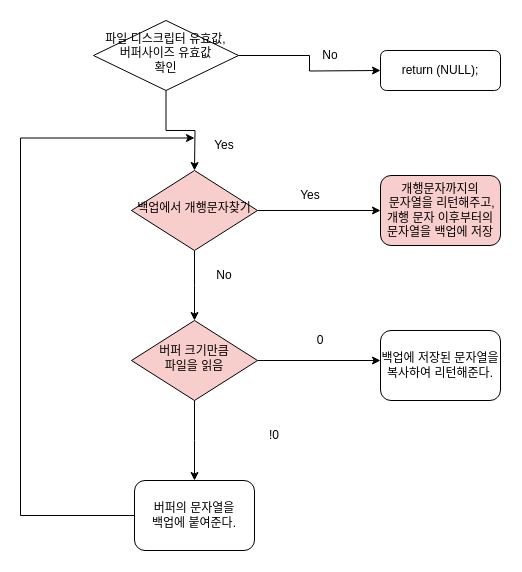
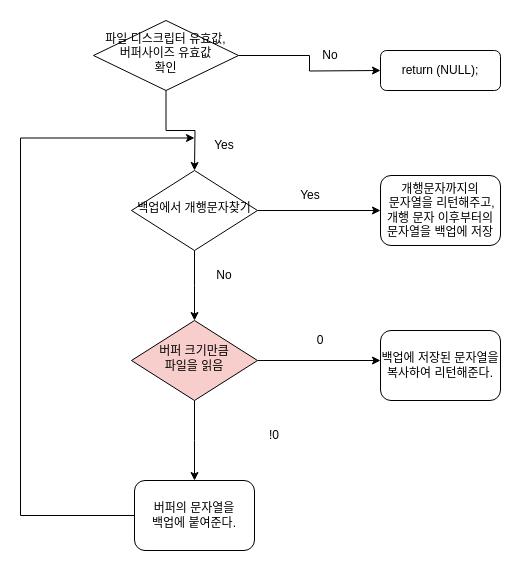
(195, 211) -> (195, 211)
(441, 211) -> (441, 211)
